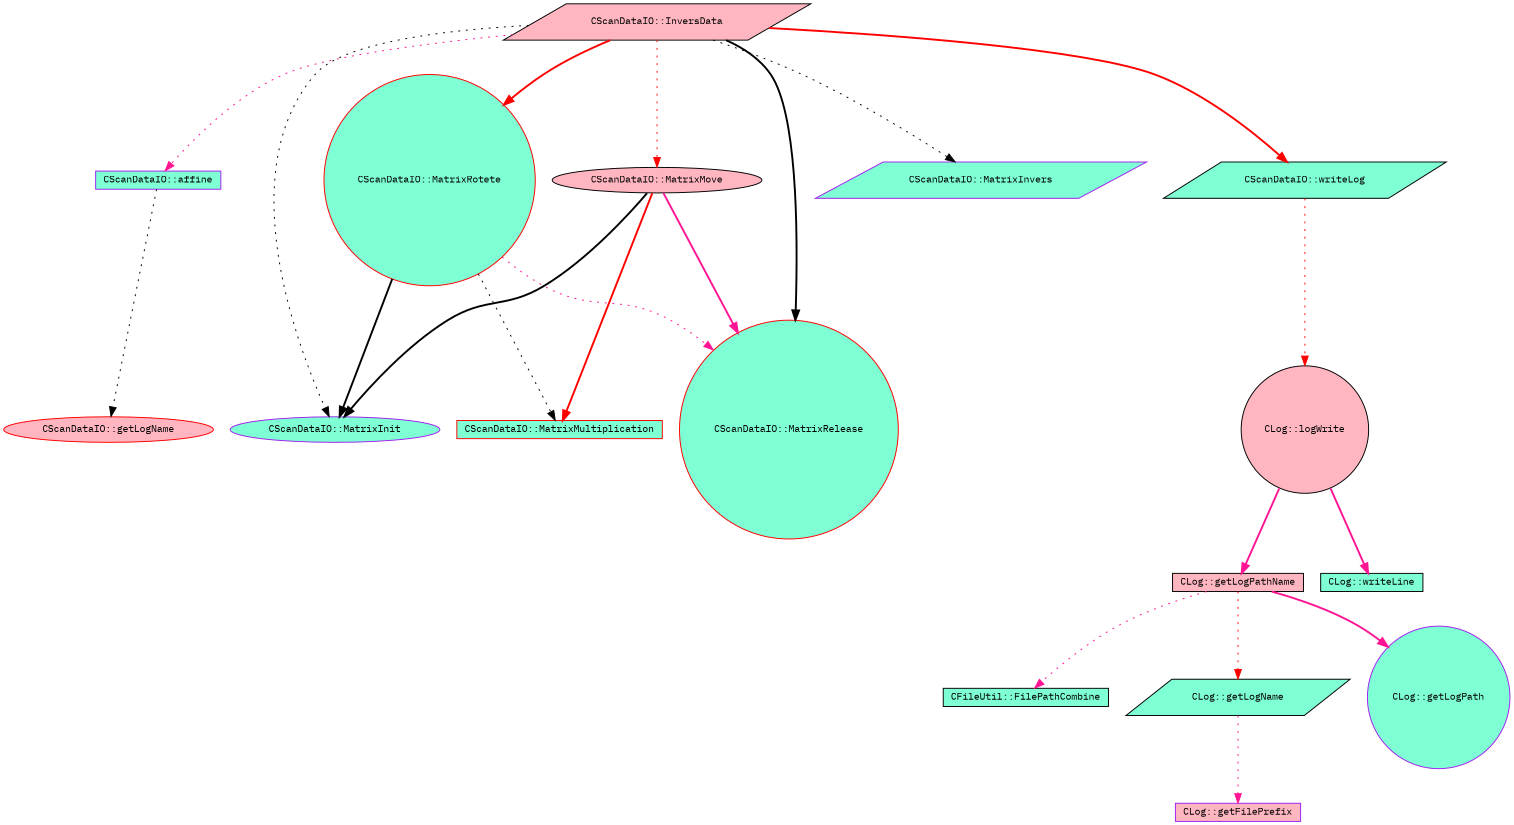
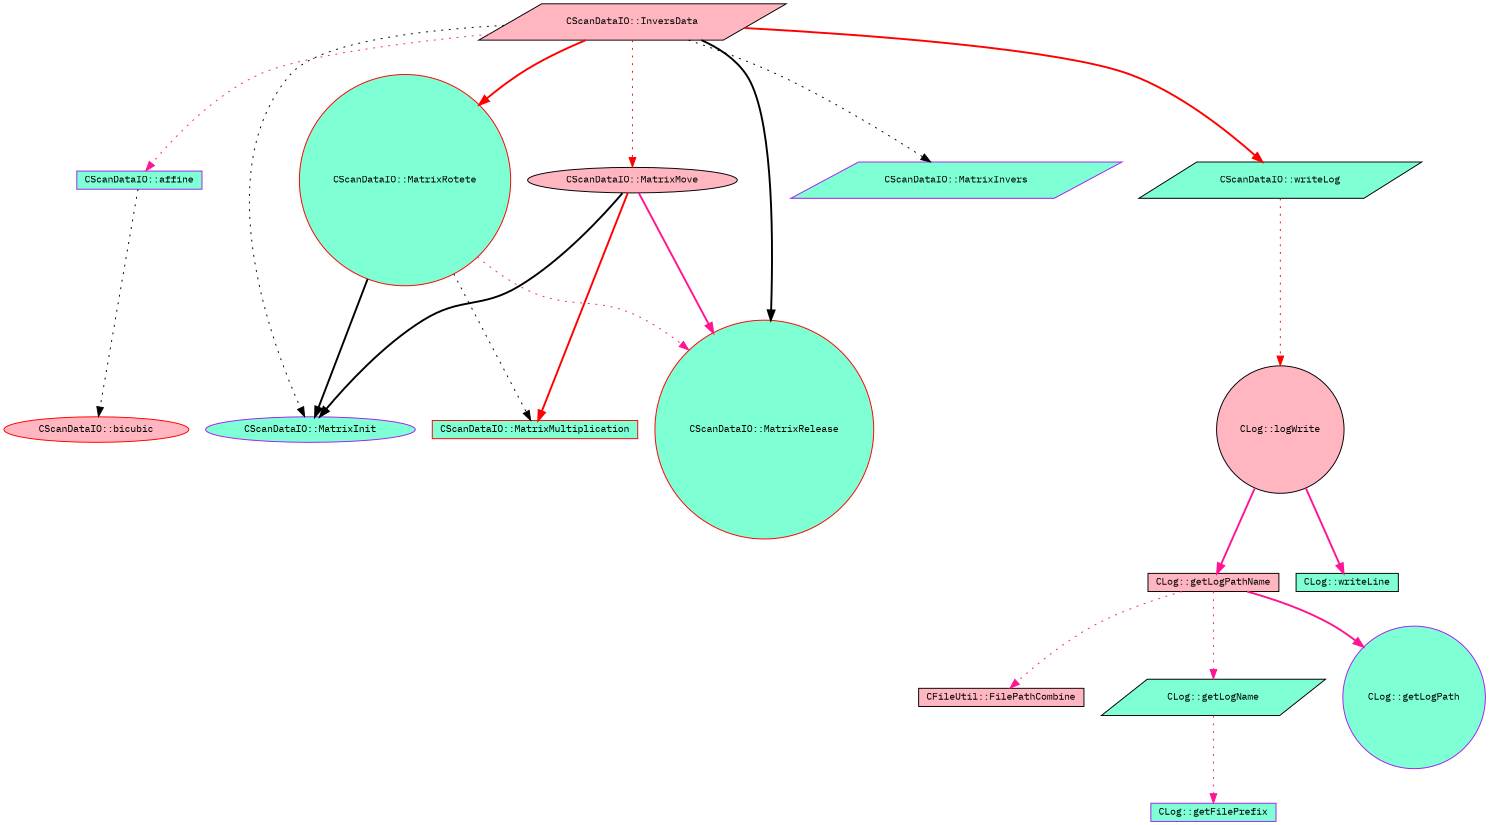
(109, 430) -> (96, 430)
(1238, 630) -> (1213, 630)
(1026, 697) -> (1001, 697)
(1238, 812) -> (1213, 812)
